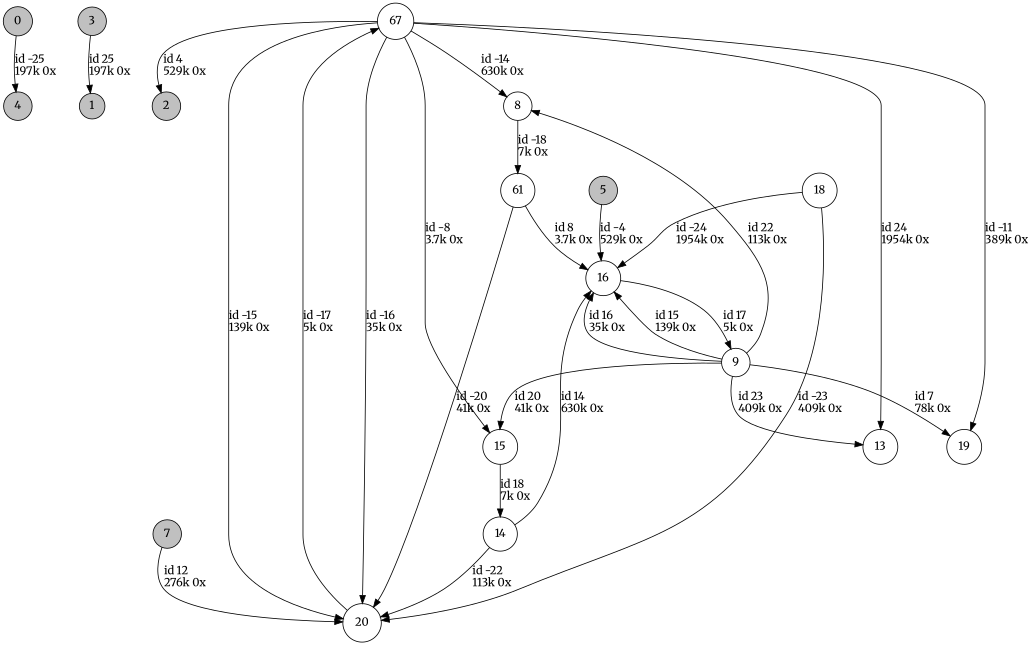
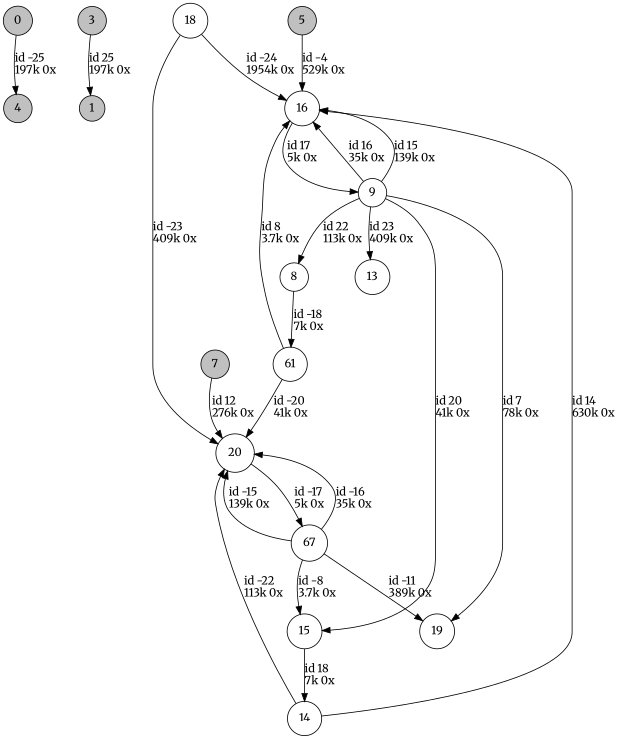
(457, 60) -> none
(809, 71) -> none
(166, 106) -> none
